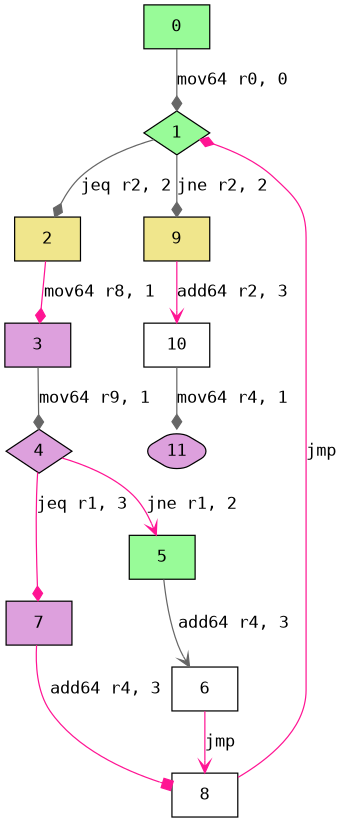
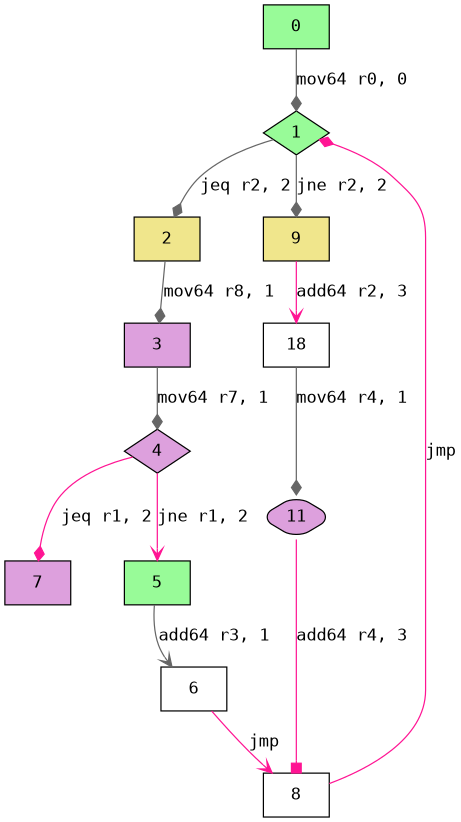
(43, 285) -> (163, 285)
(177, 345) -> (296, 345)
(95, 398) -> (213, 398)
(82, 504) -> (107, 517)
(234, 623) -> (214, 636)
(72, 735) -> (296, 650)
